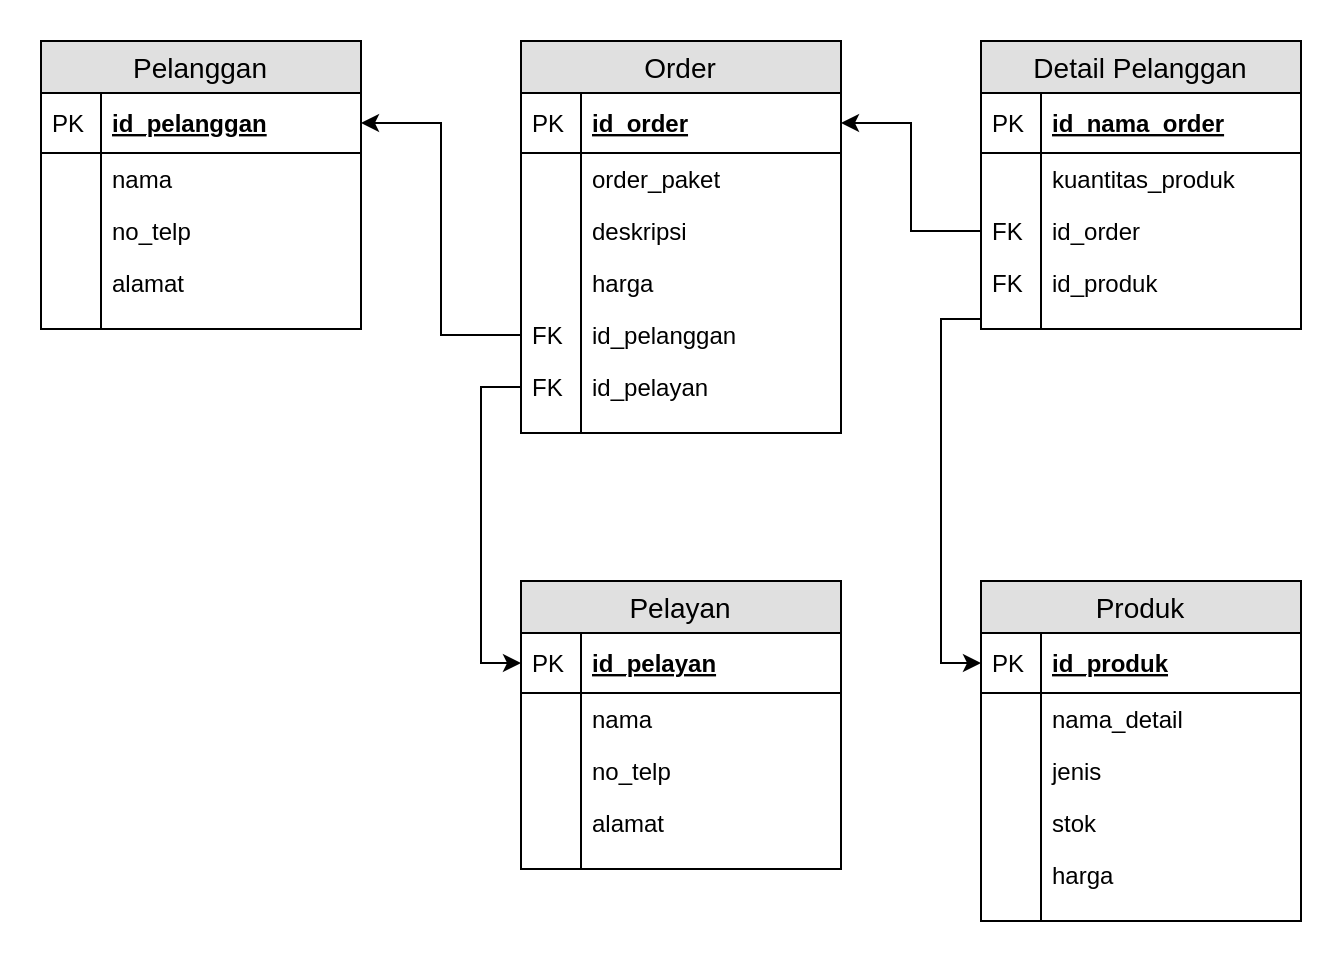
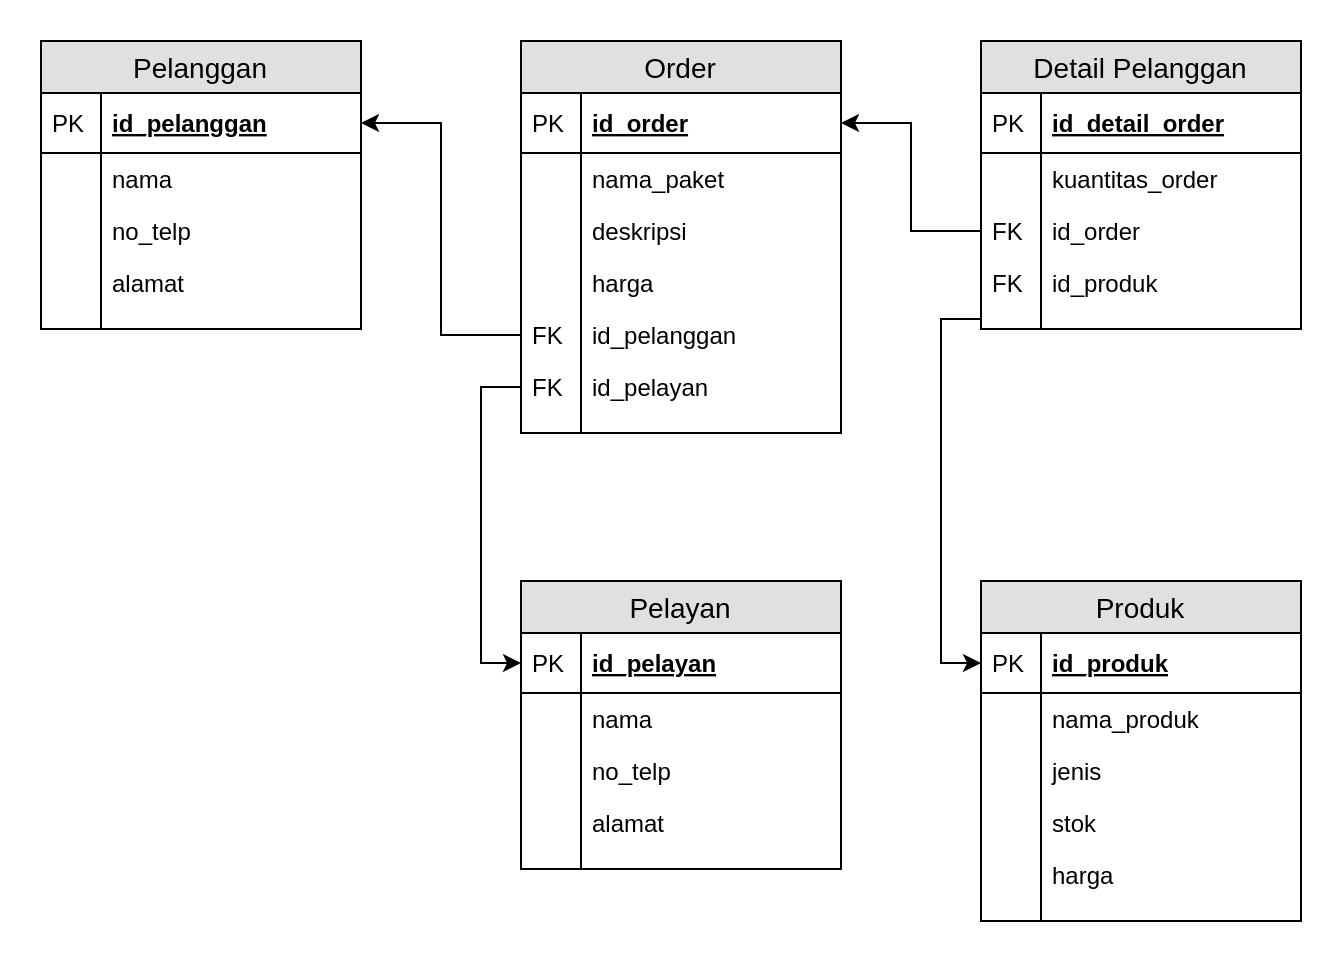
(1136, 124) -> (1143, 124)
(666, 180) -> (659, 180)
(1156, 180) -> (1150, 180)
(1120, 720) -> (1126, 720)
